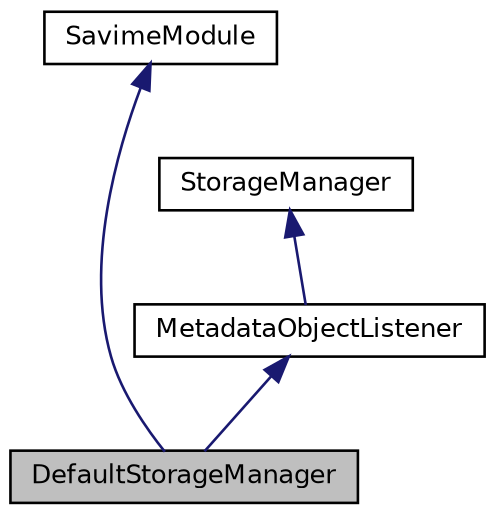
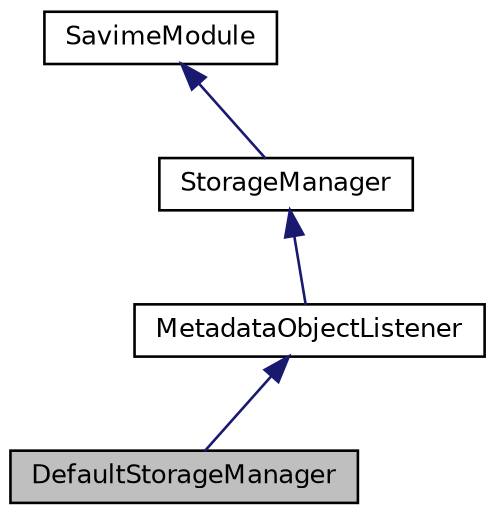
(101, 275) -> (232, 121)
